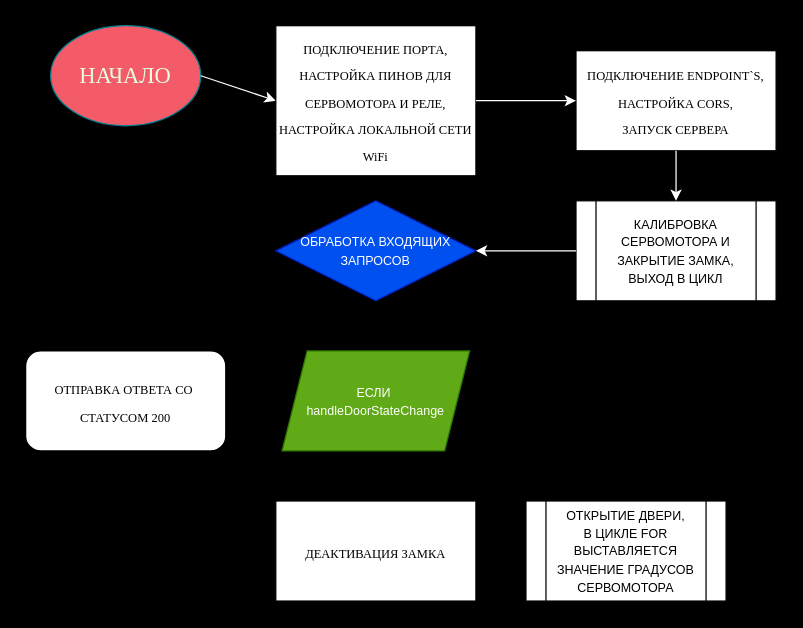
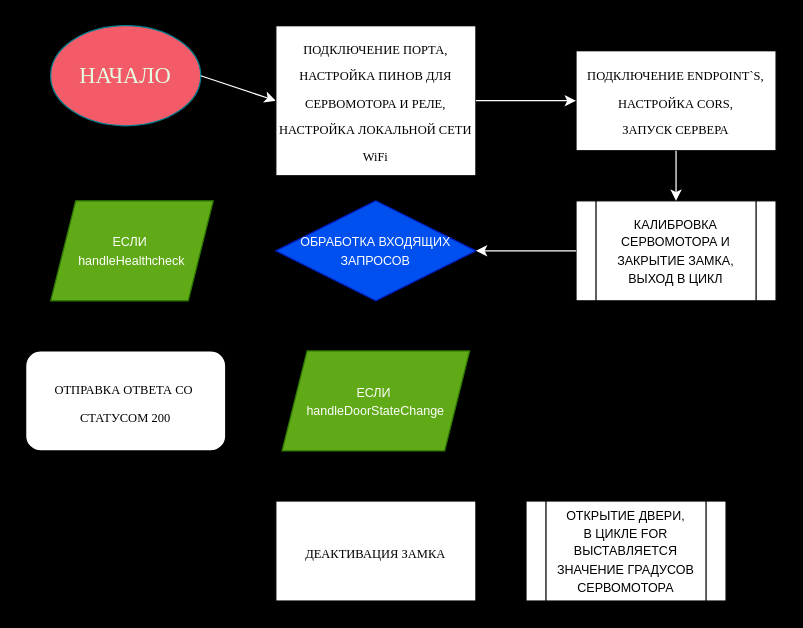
none -> (132, 251)
